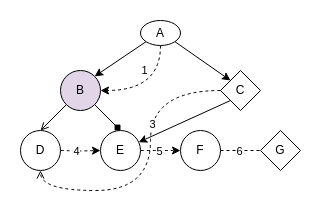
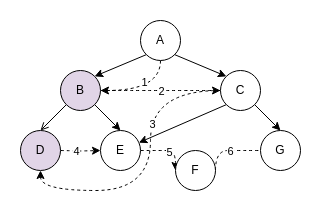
(161, 33) -> (161, 41)
none -> (166, 91)
(241, 91) -> (241, 91)
none -> (265, 115)
(114, 124) -> (115, 125)
(41, 151) -> (41, 151)
(201, 151) -> (196, 171)
(281, 151) -> (281, 151)
(50, 184) -> (51, 186)
